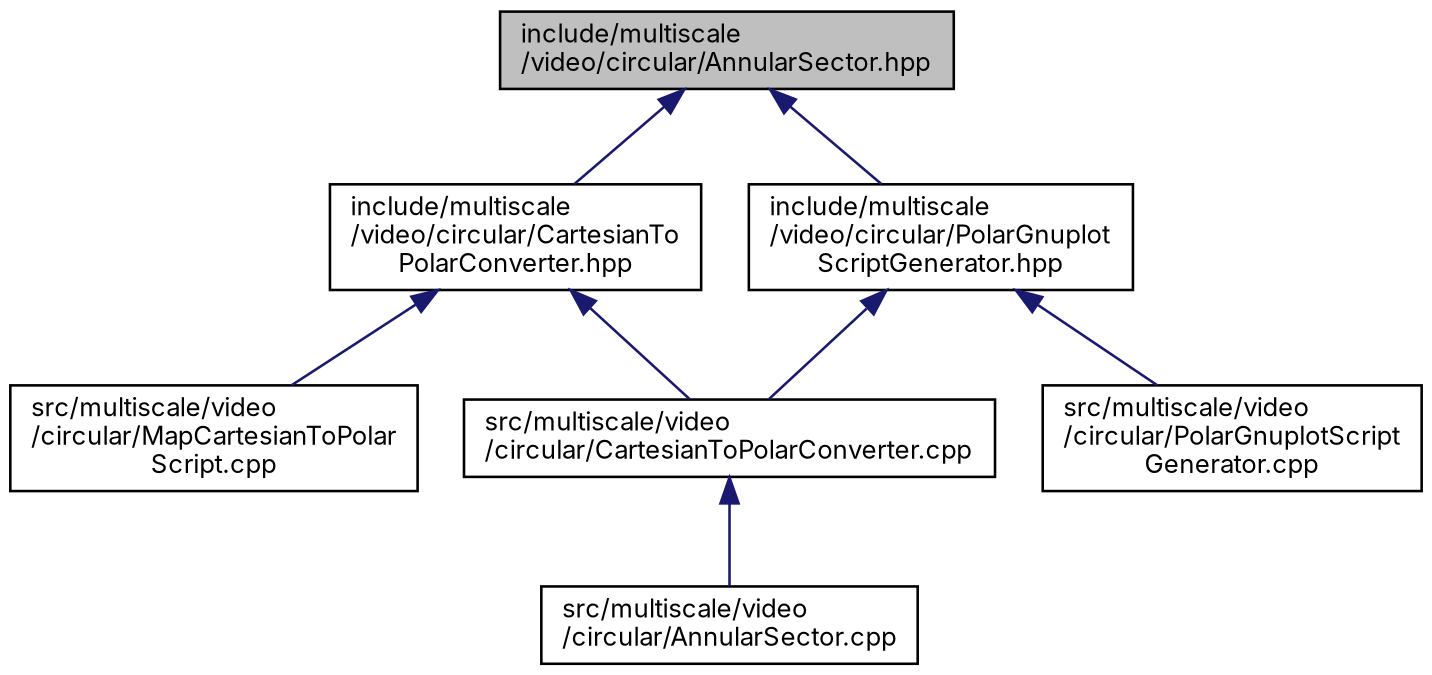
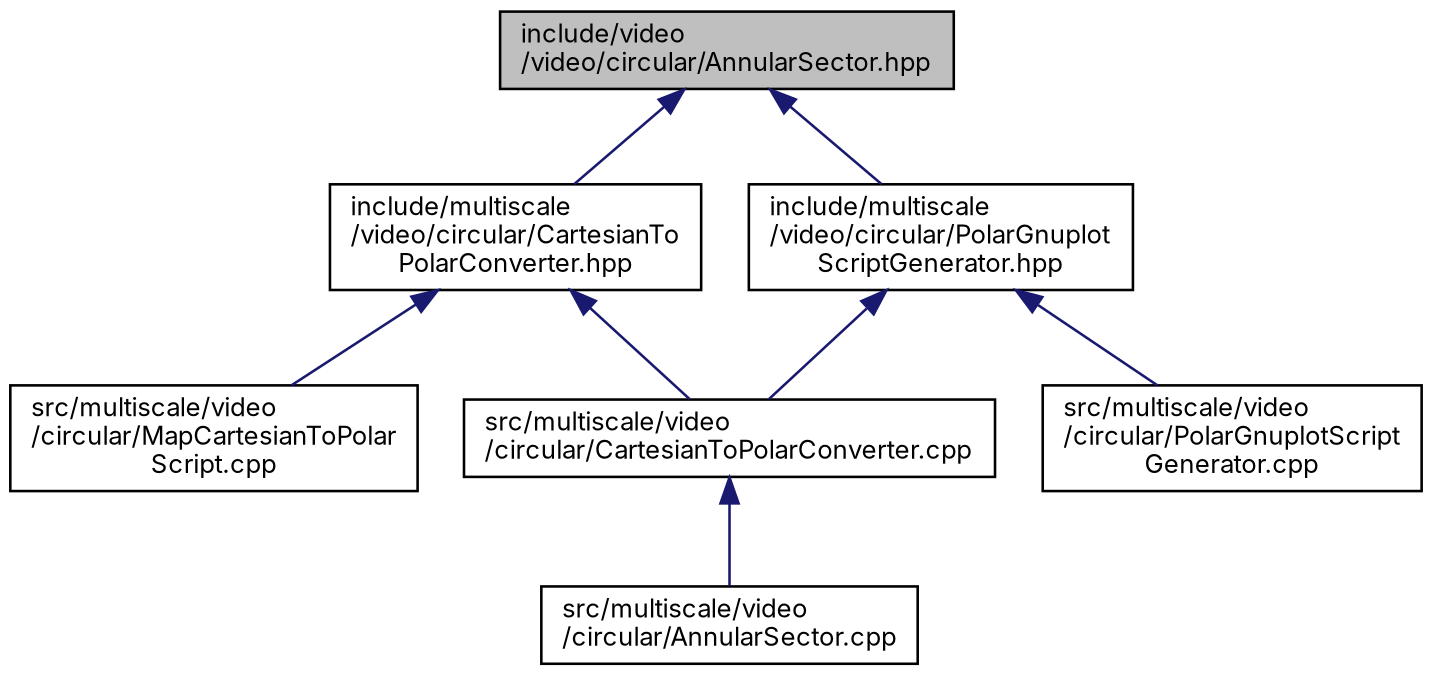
(727, 50) -> (727, 50)
